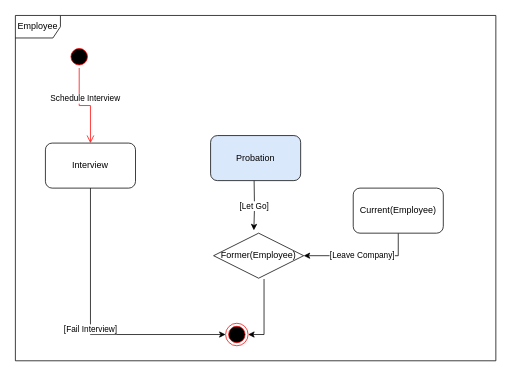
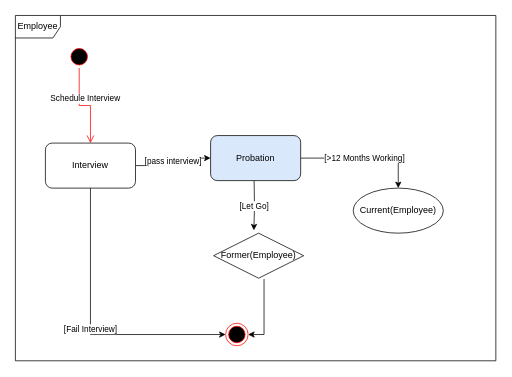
none -> (373, 158)
none -> (173, 164)
(398, 210) -> (398, 210)
(365, 255) -> none
